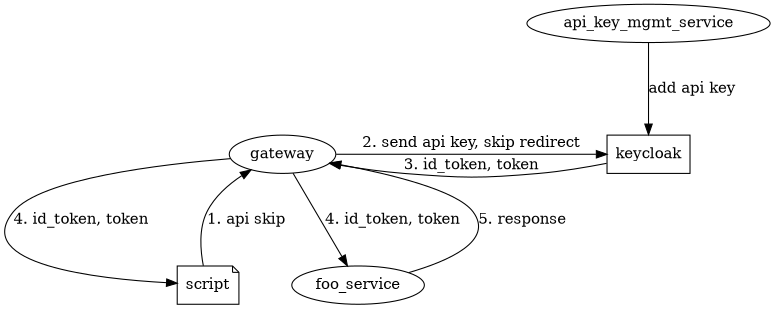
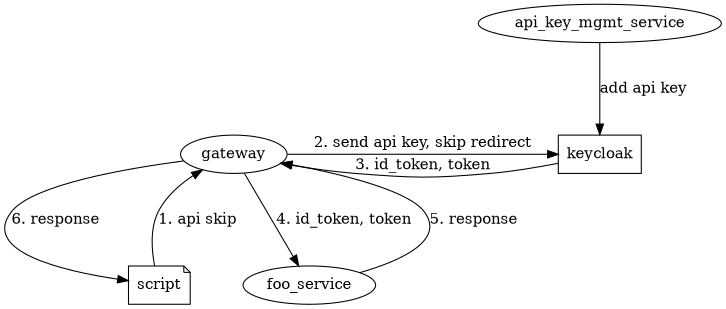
(81, 220) -> (56, 220)
